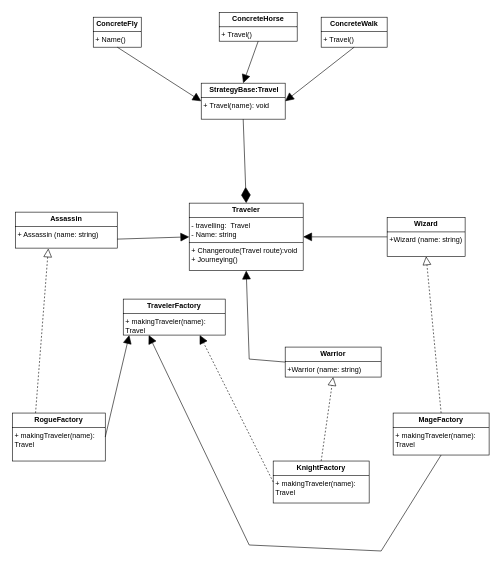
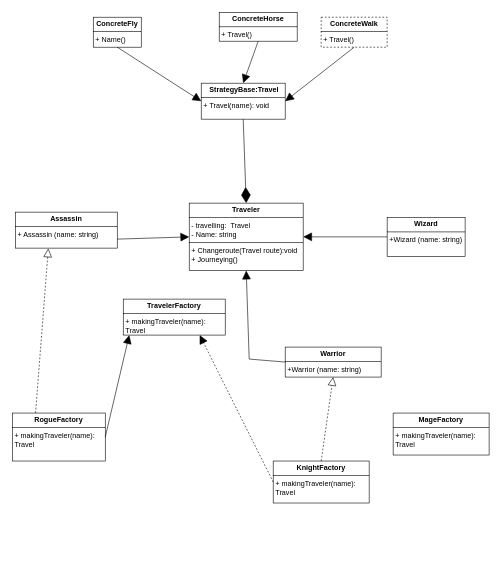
(354, 32) -> (354, 32)
(434, 338) -> none
(407, 509) -> none
